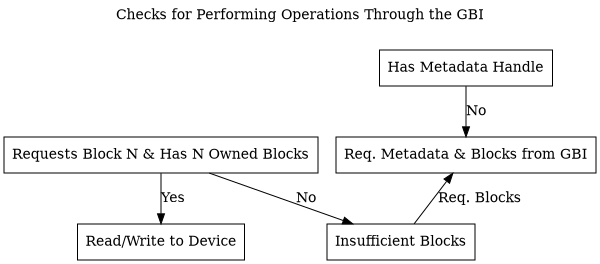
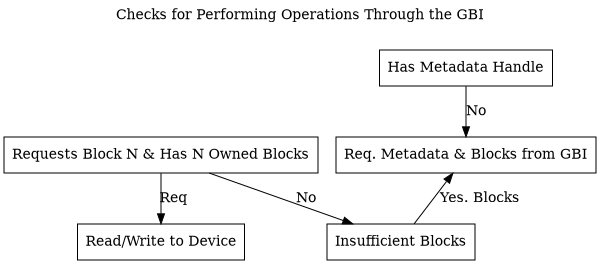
(174, 198) -> (174, 198)
(480, 198) -> (480, 198)
